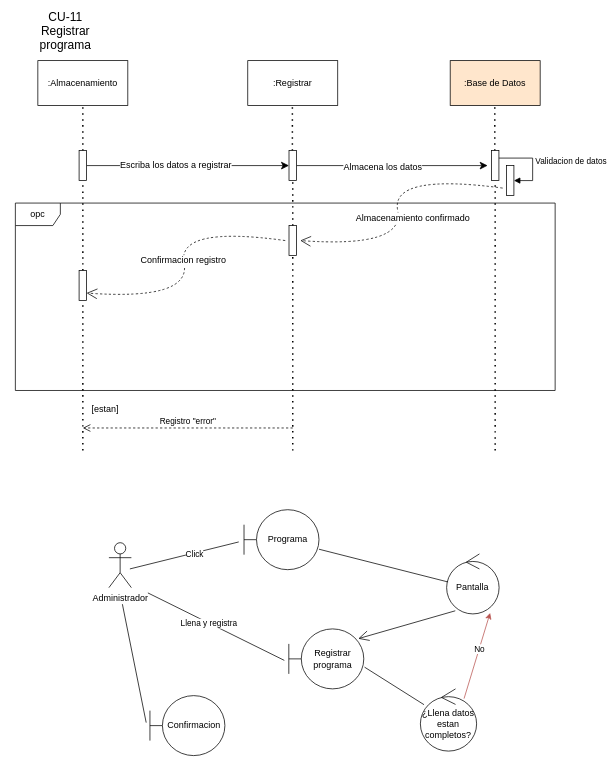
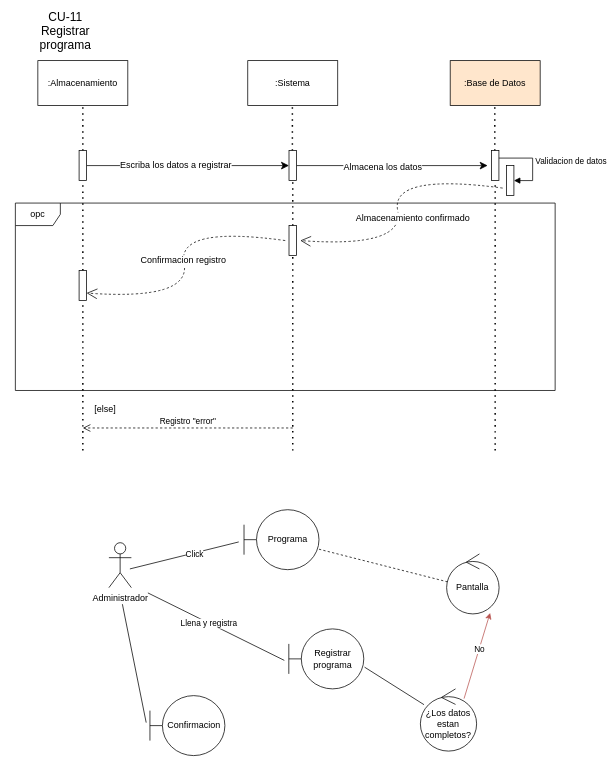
(293, 83) -> (293, 83)
(105, 409) -> (105, 409)
(382, 565) -> (382, 565)
(408, 624) -> none
(449, 724) -> (449, 724)
